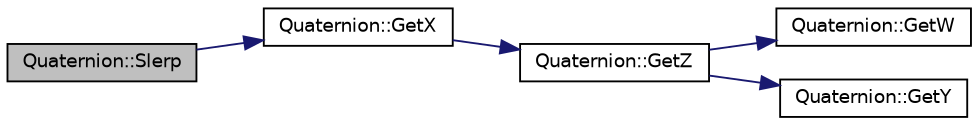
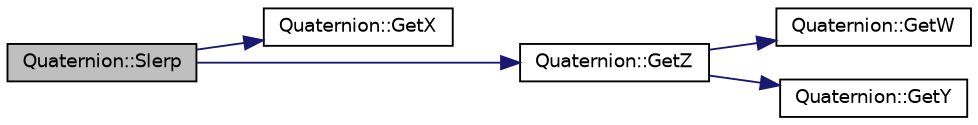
(477, 44) -> (349, 63)
